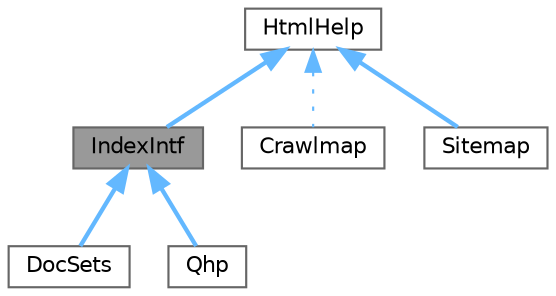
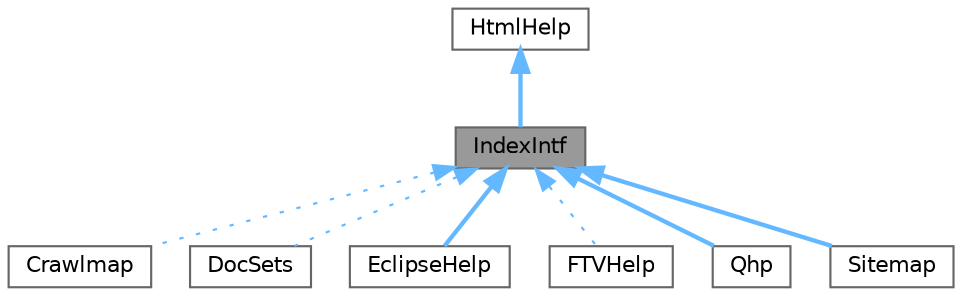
(408, 94) -> (717, 211)
(313, 100) -> (293, 209)
(98, 217) -> (376, 211)
none -> (430, 267)
none -> (611, 267)
